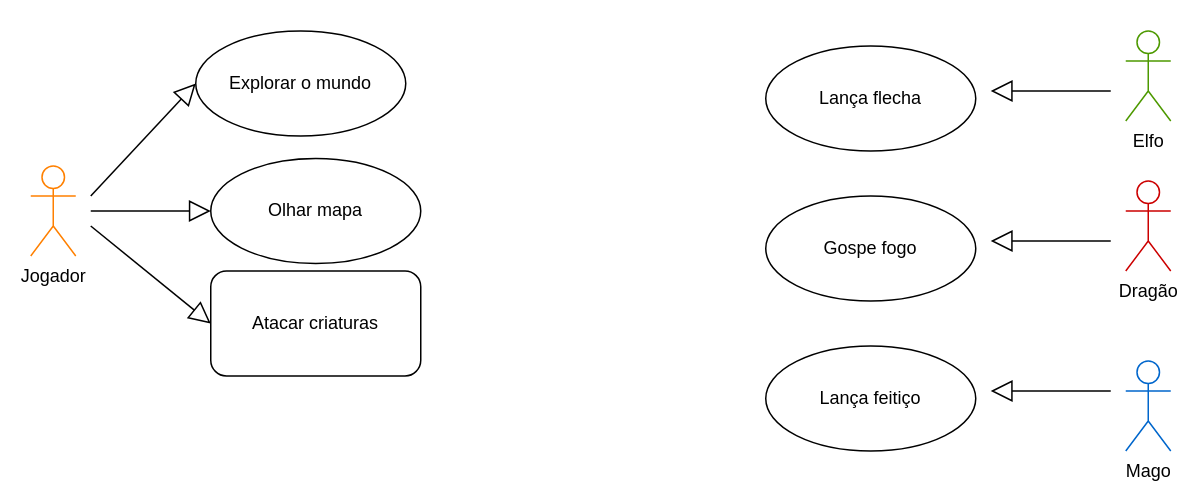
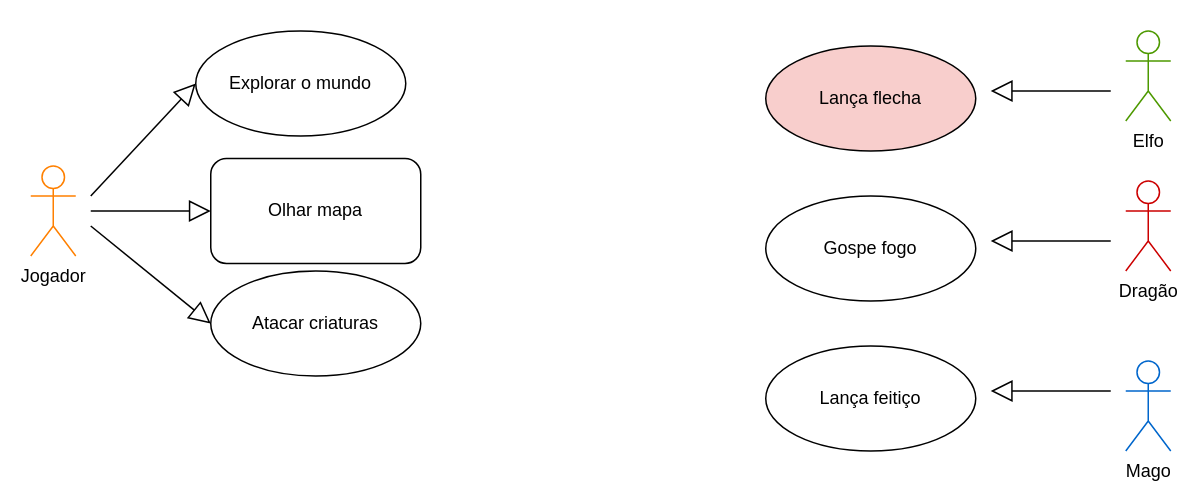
(871, 98) -> (871, 98)
(316, 211) -> (316, 211)
(316, 323) -> (316, 323)
